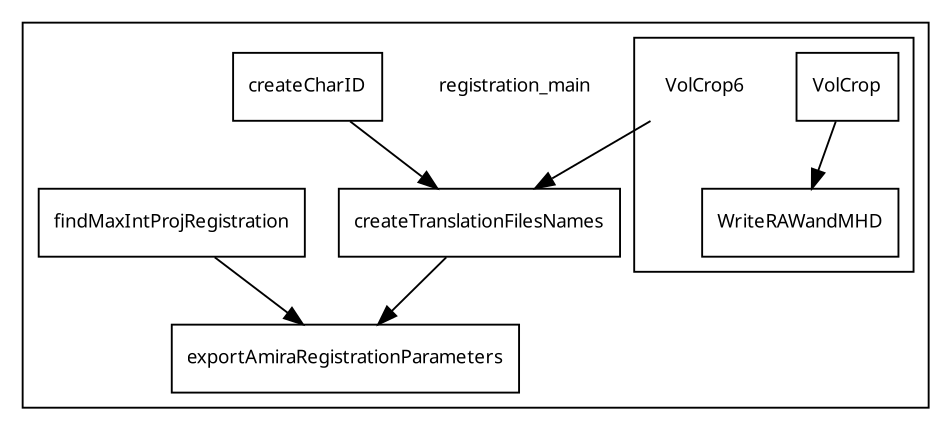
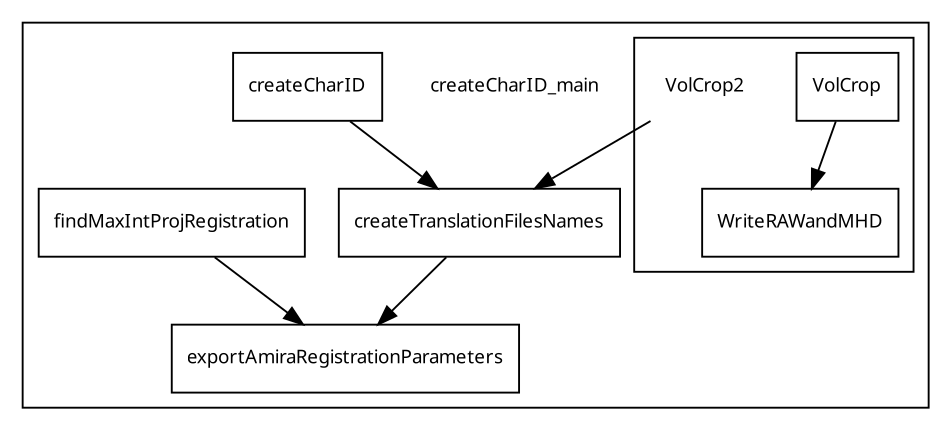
(515, 87) -> (515, 87)
(706, 87) -> (706, 87)
